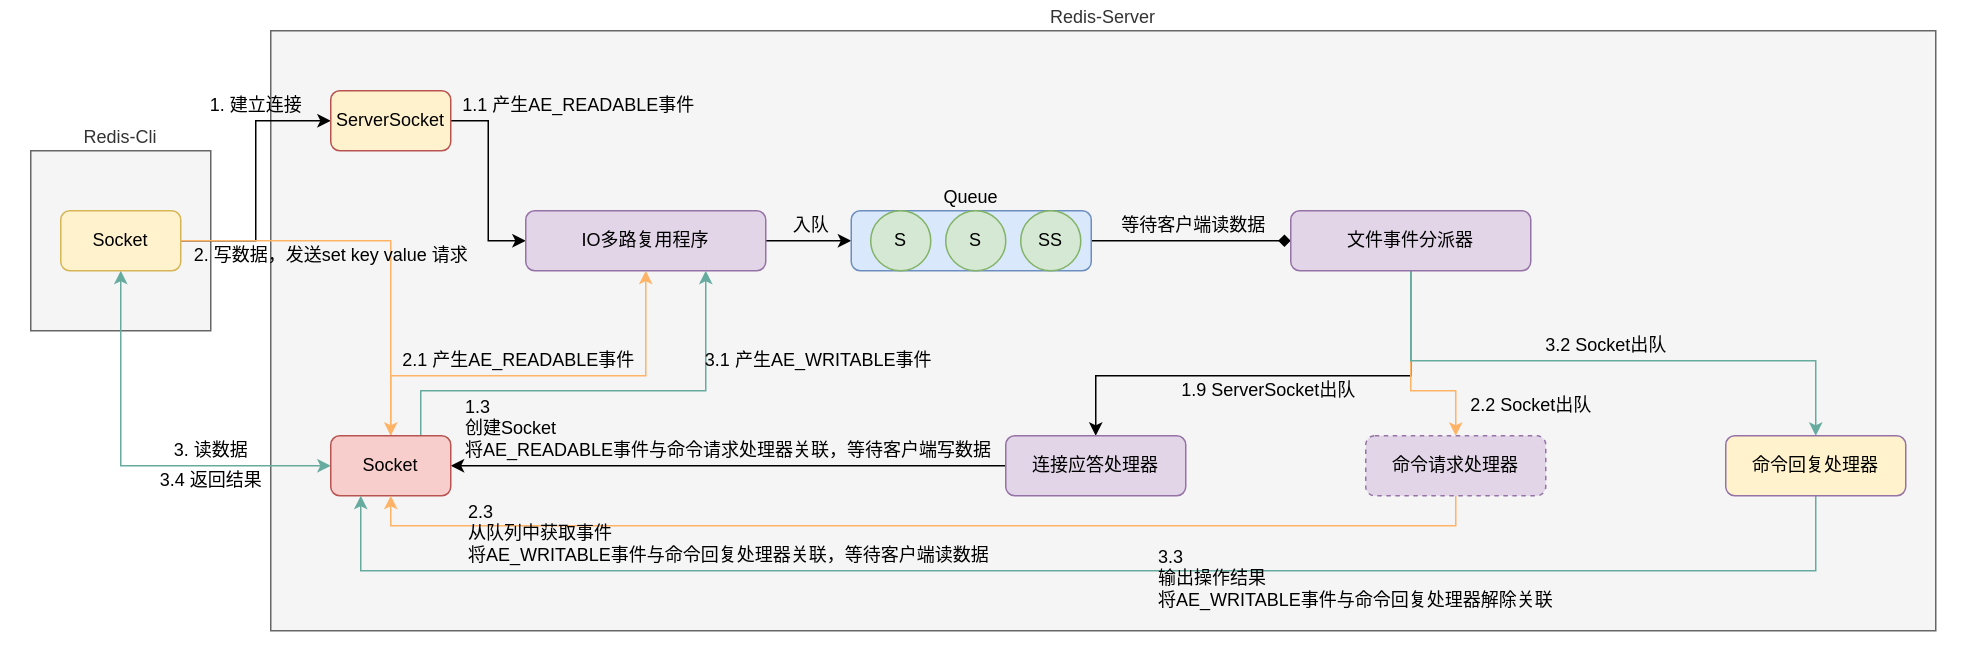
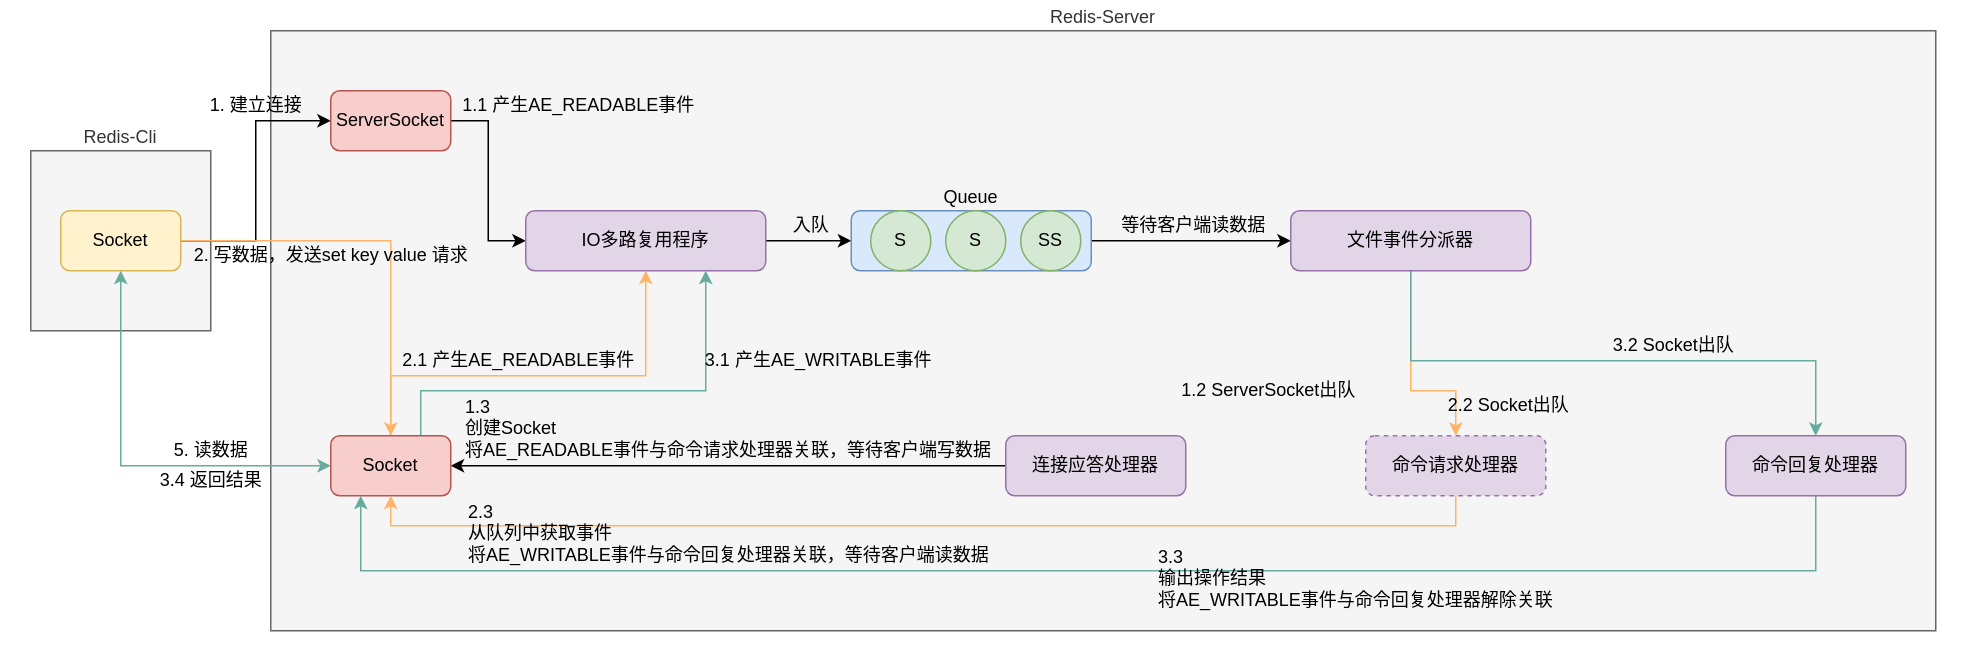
(391, 121) -> (391, 121)
(1278, 241) -> (1279, 241)
(1606, 346) -> (1673, 346)
(1227, 376) -> none
(1269, 391) -> (1269, 391)
(1531, 406) -> (1508, 406)
(212, 451) -> (212, 451)
(1816, 466) -> (1816, 466)
